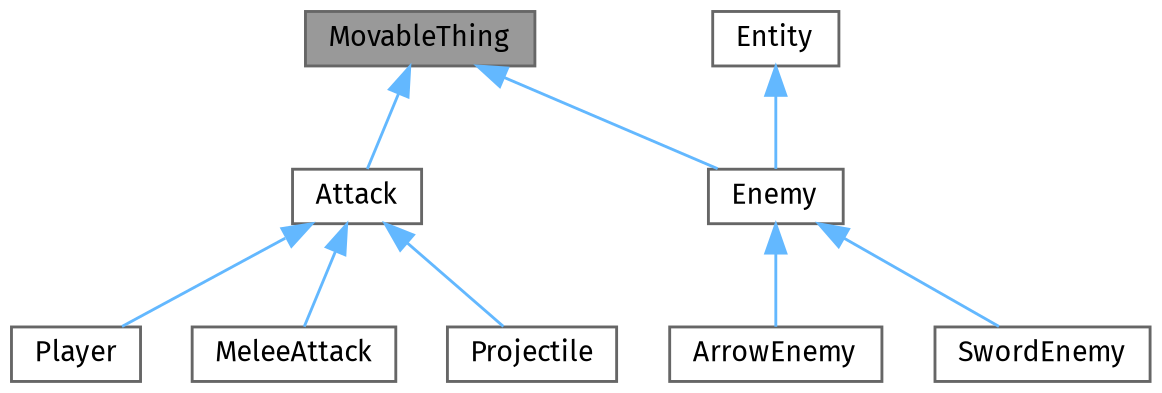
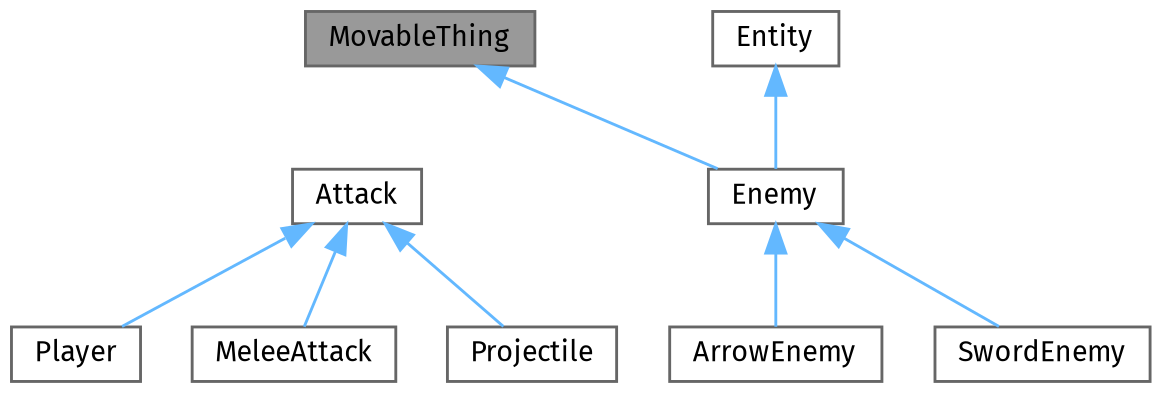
(383, 131) -> none
